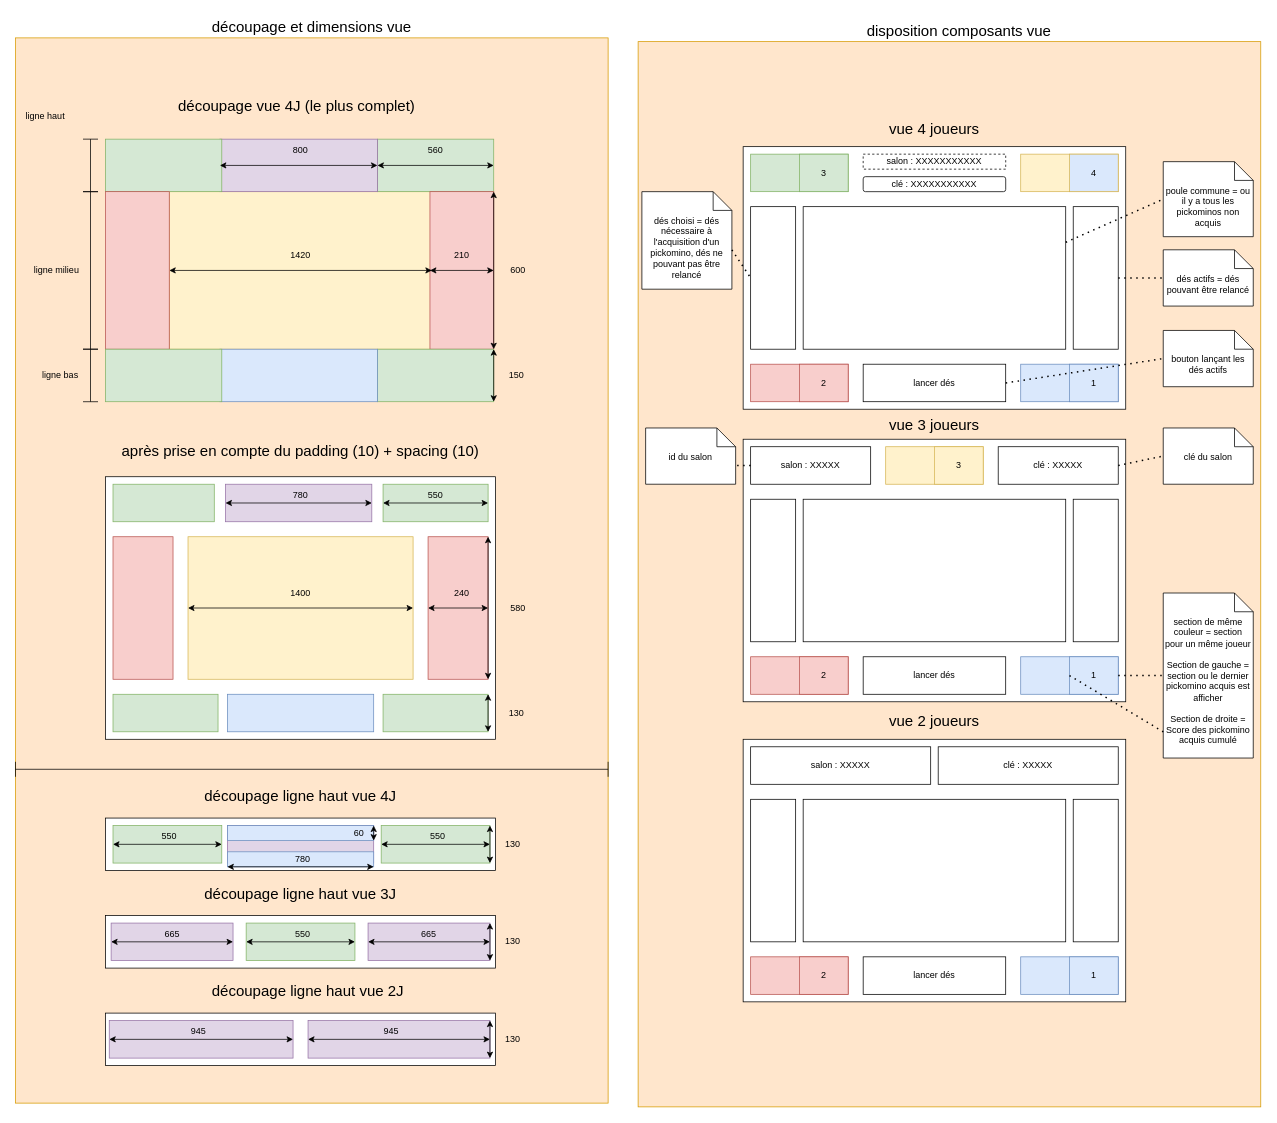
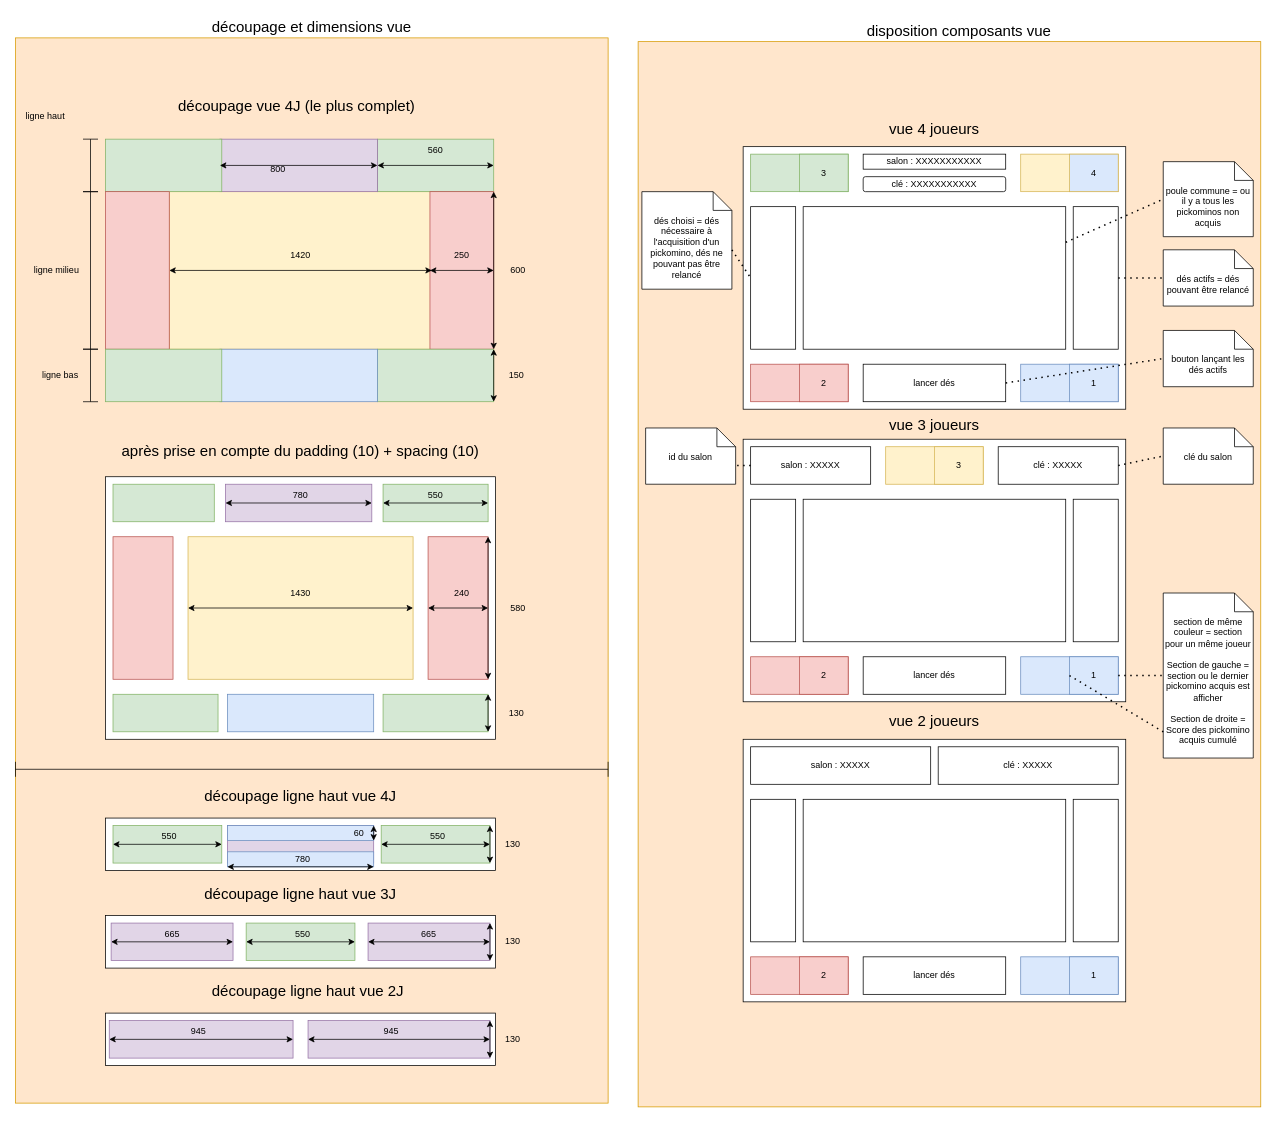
(300, 150) -> (278, 169)
(934, 162) -> (934, 162)
(462, 255) -> (462, 255)
(300, 593) -> (300, 593)
